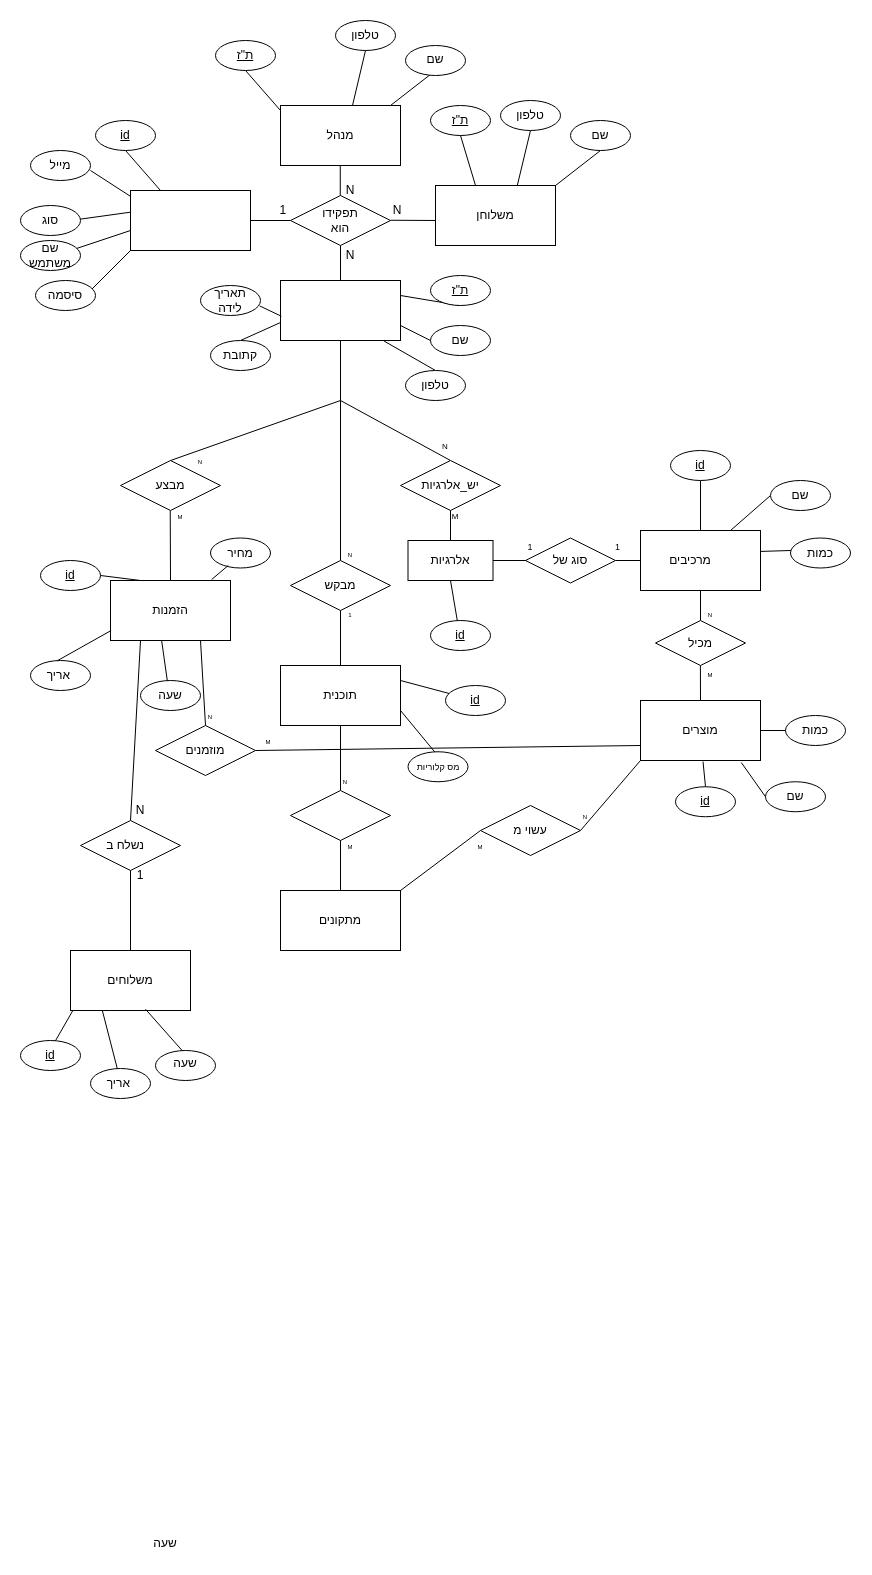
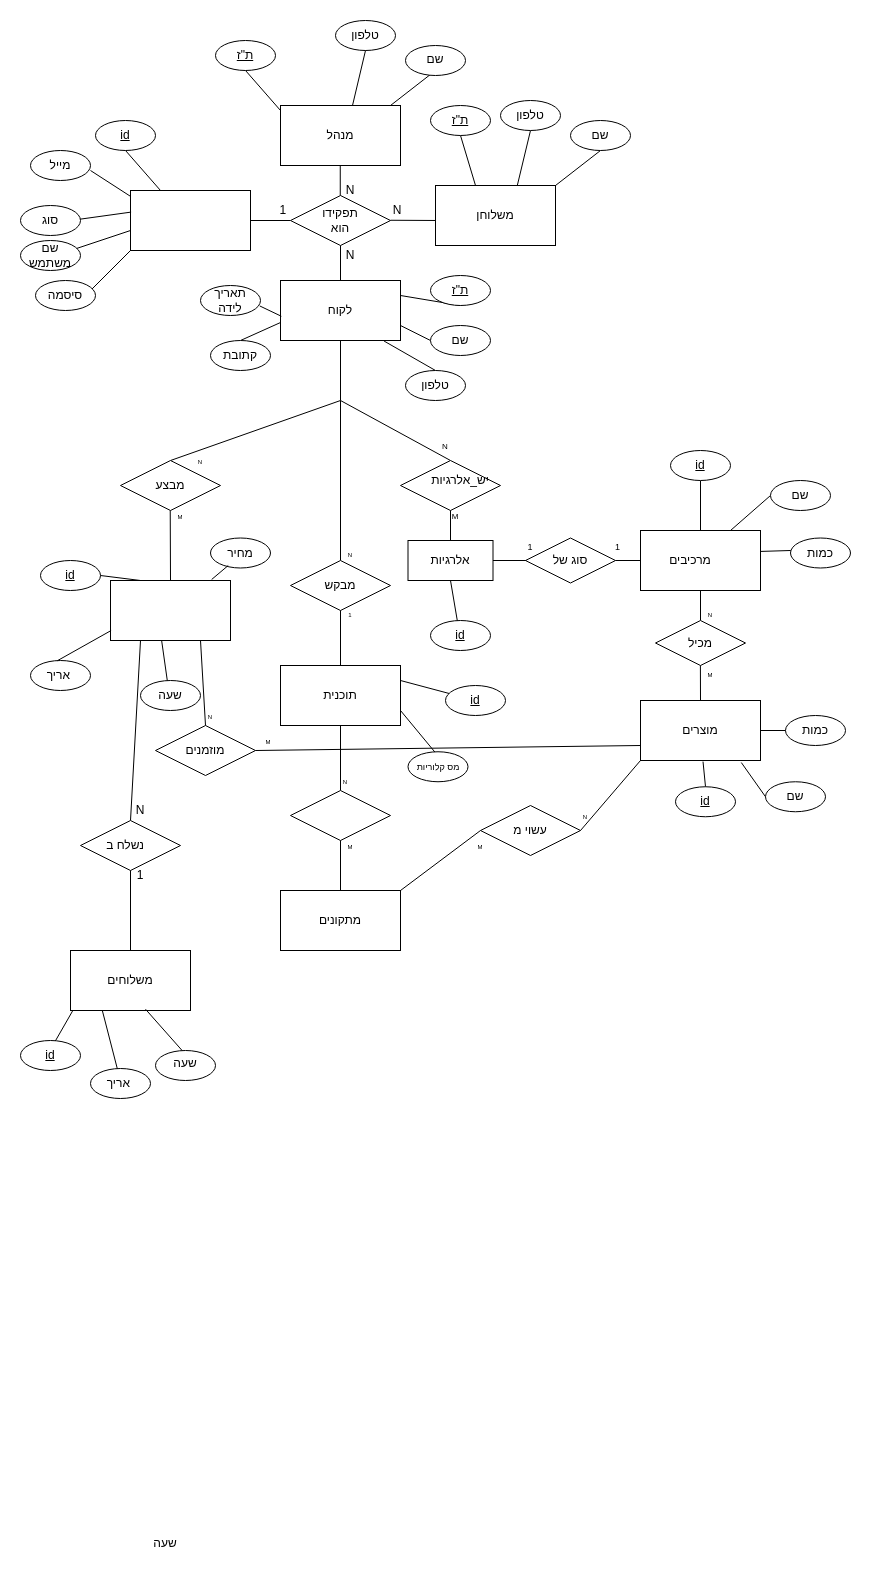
none -> (341, 311)
(451, 486) -> (461, 481)
(171, 611) -> none
